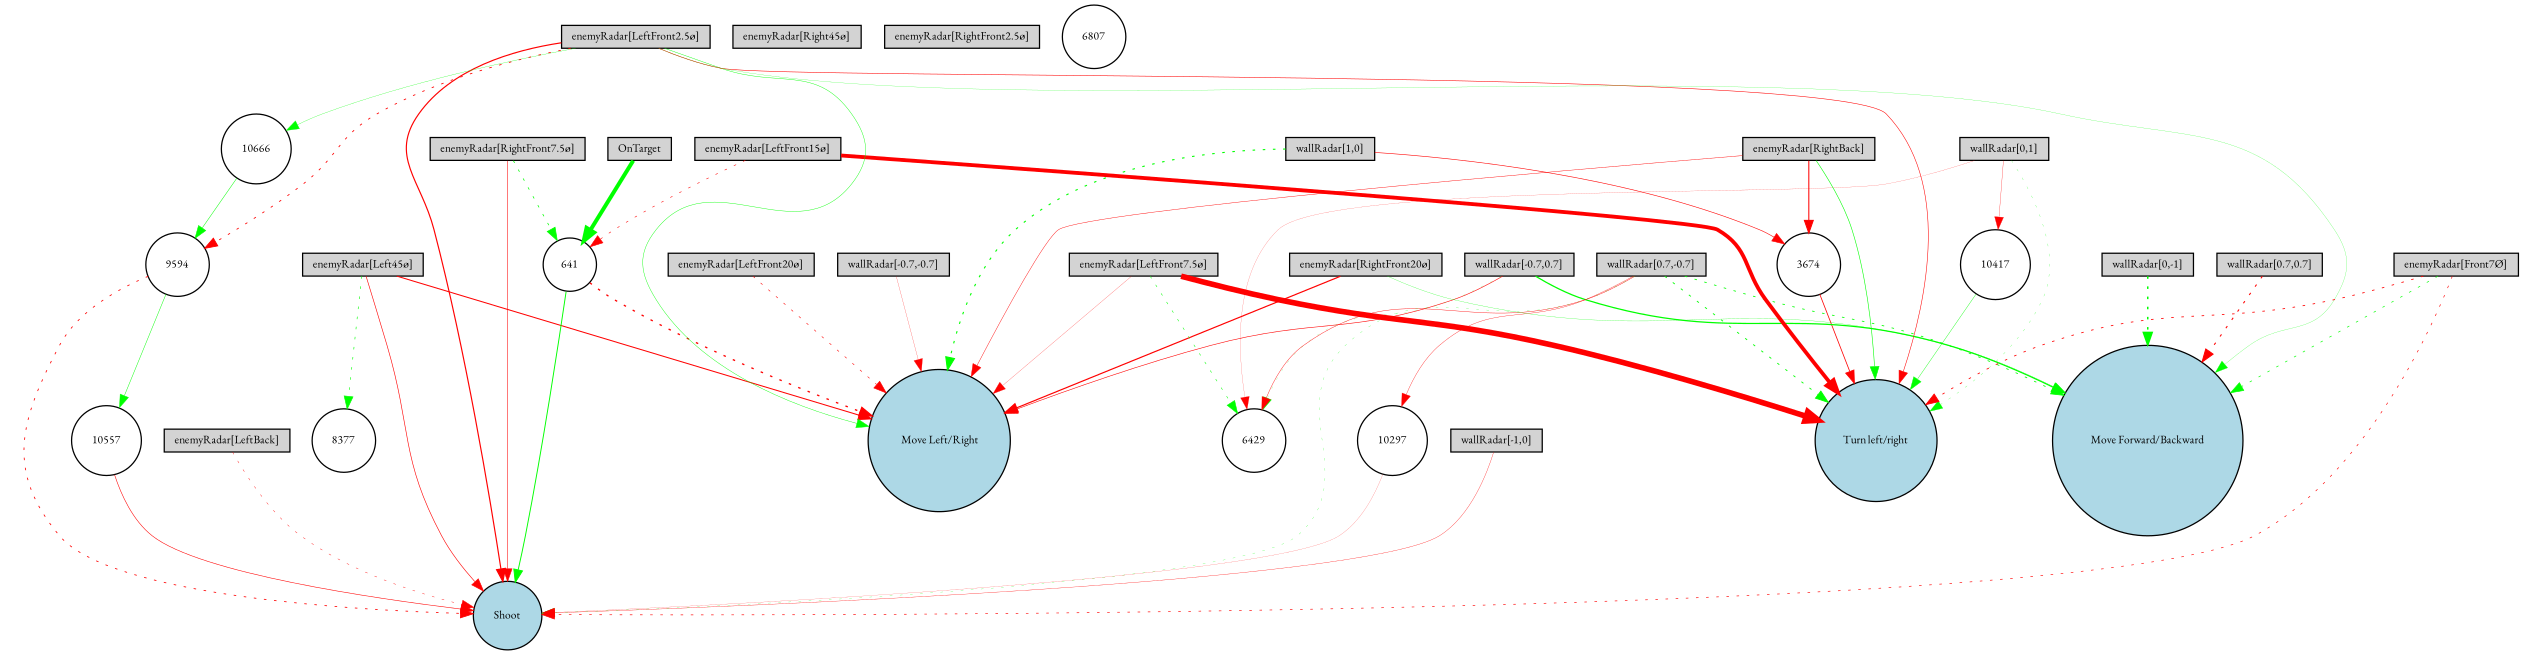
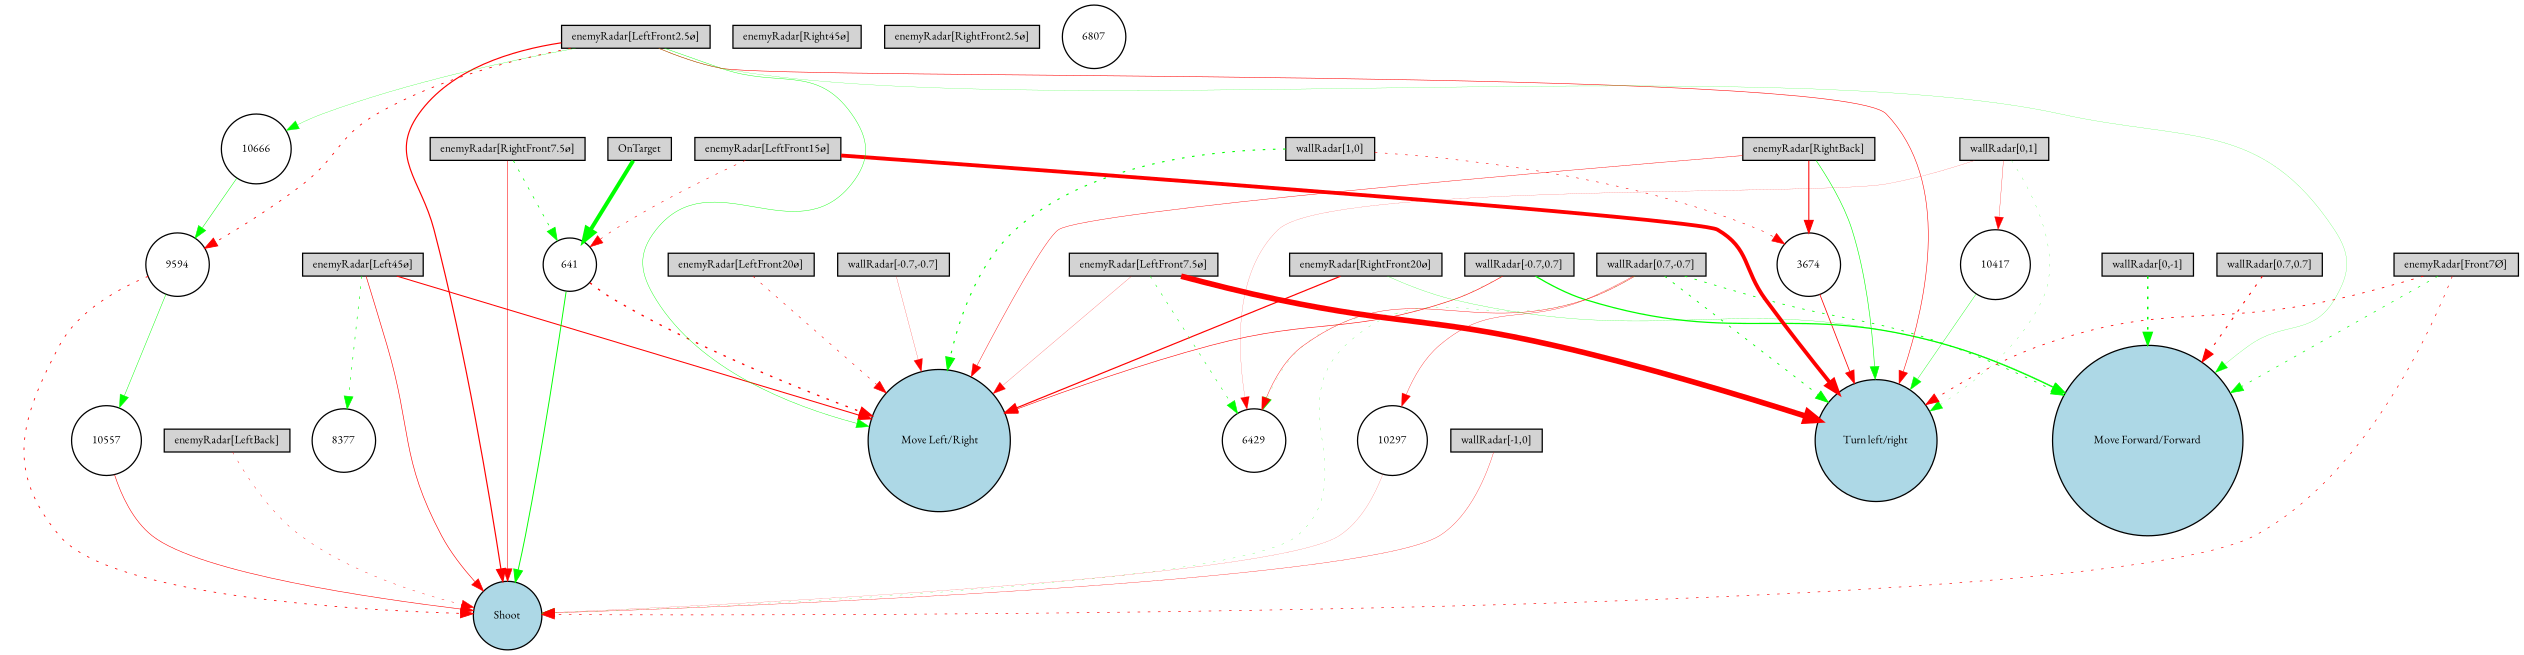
(1578, 178) -> (1578, 178)
(2148, 441) -> (2148, 441)
